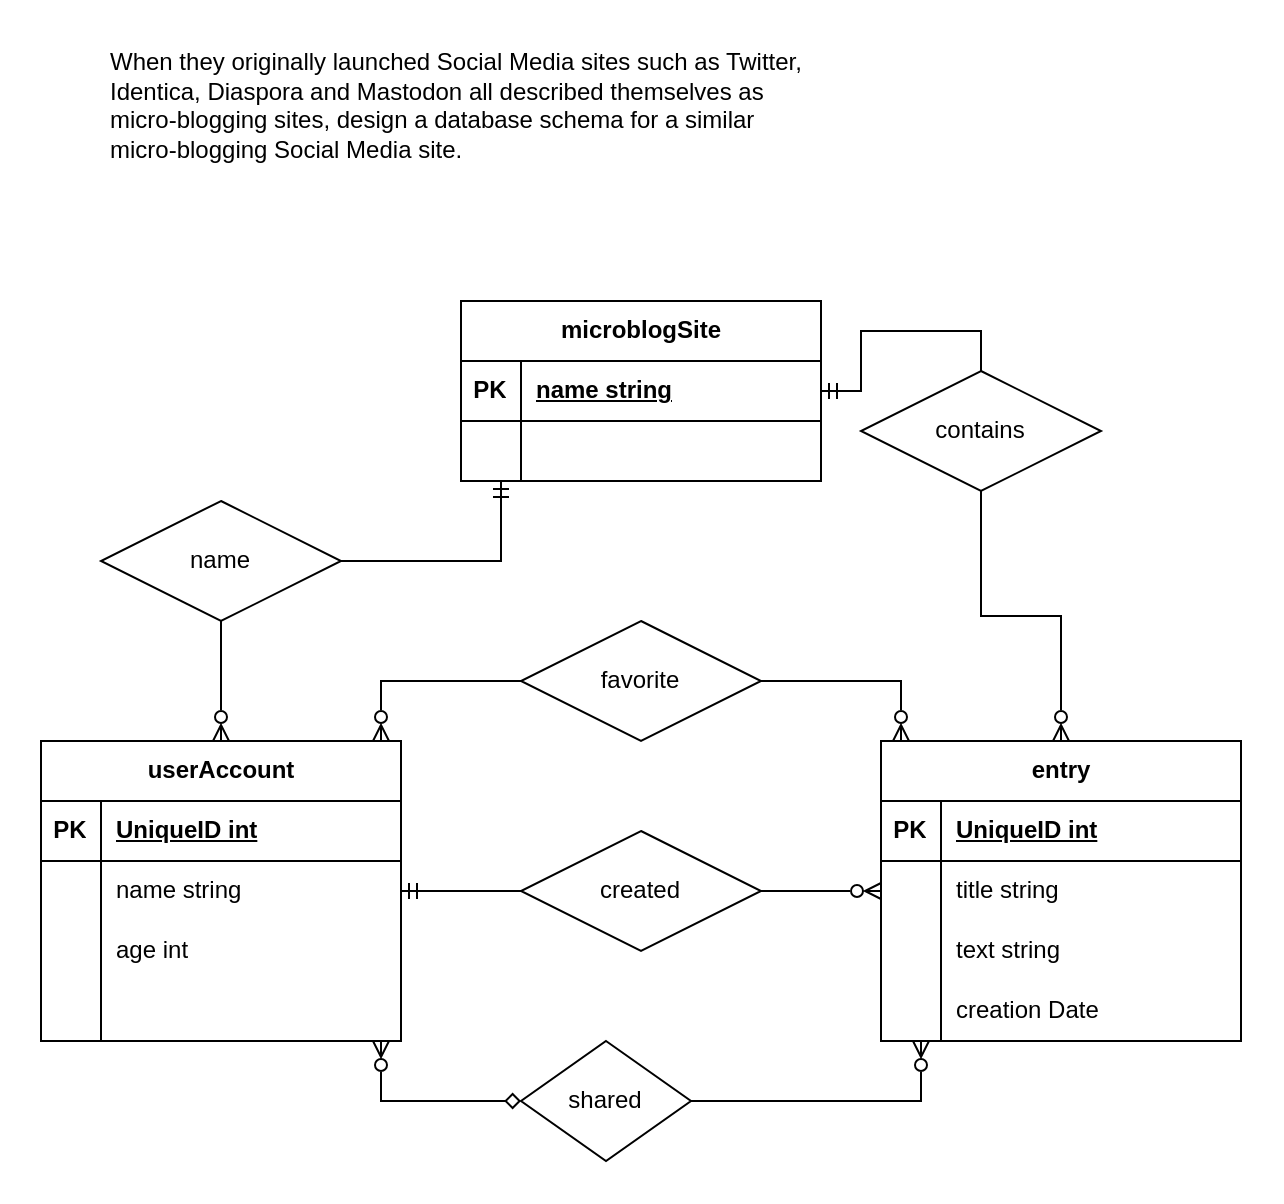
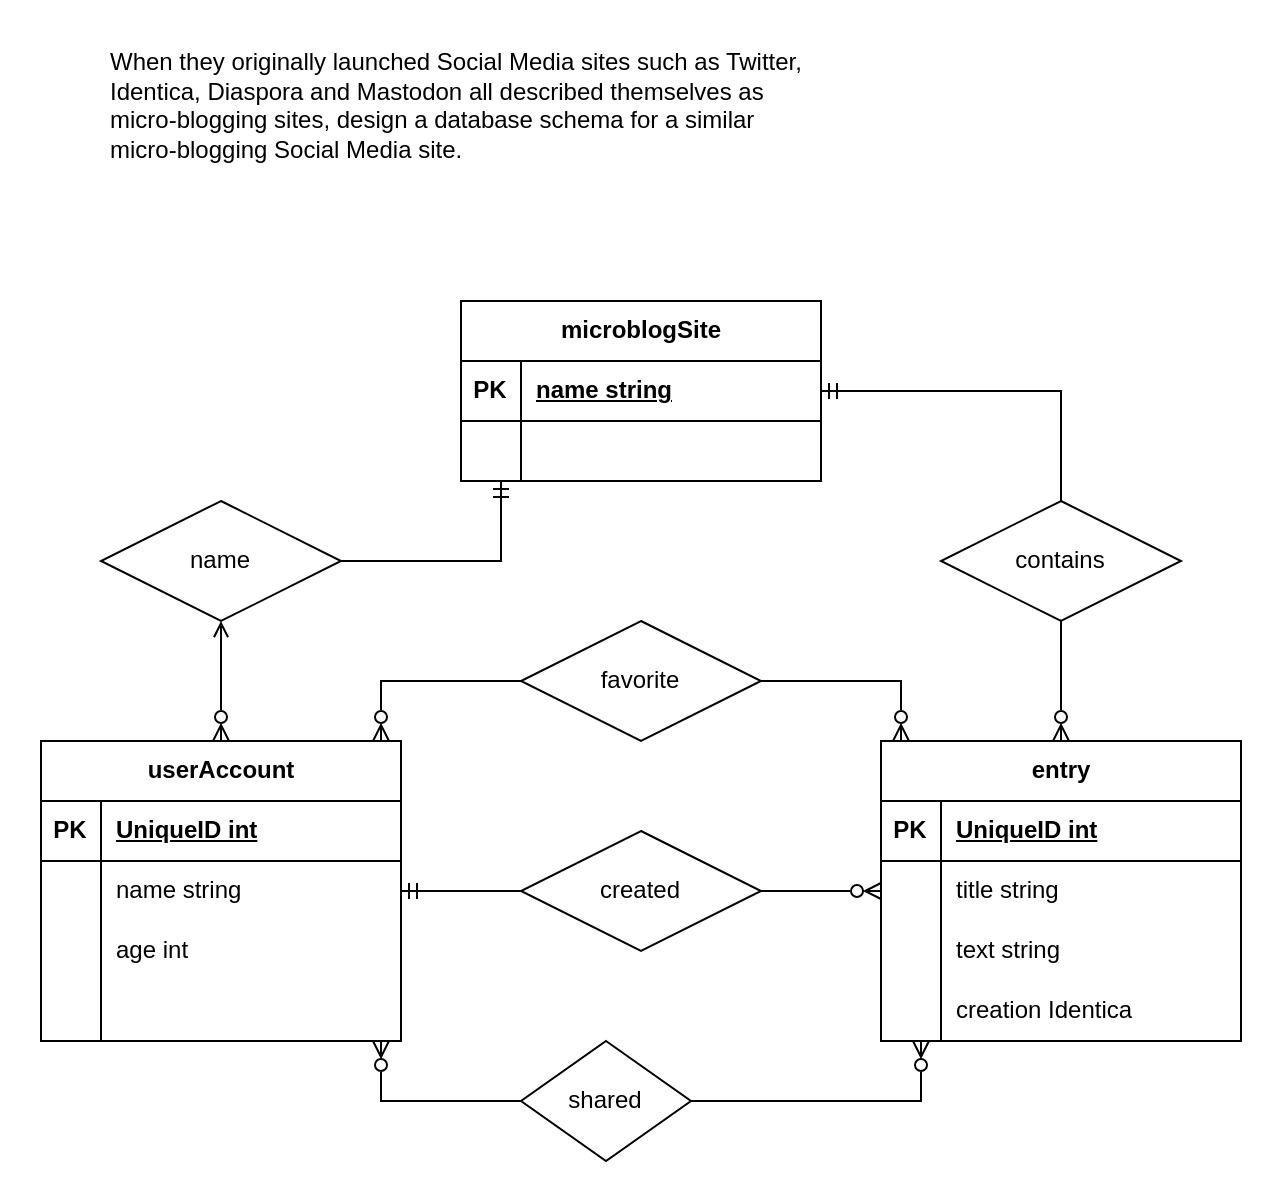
(981, 431) -> (1061, 561)
(221, 627) -> (221, 628)
(1038, 1011) -> (1062, 1011)
(505, 1101) -> (512, 1101)
